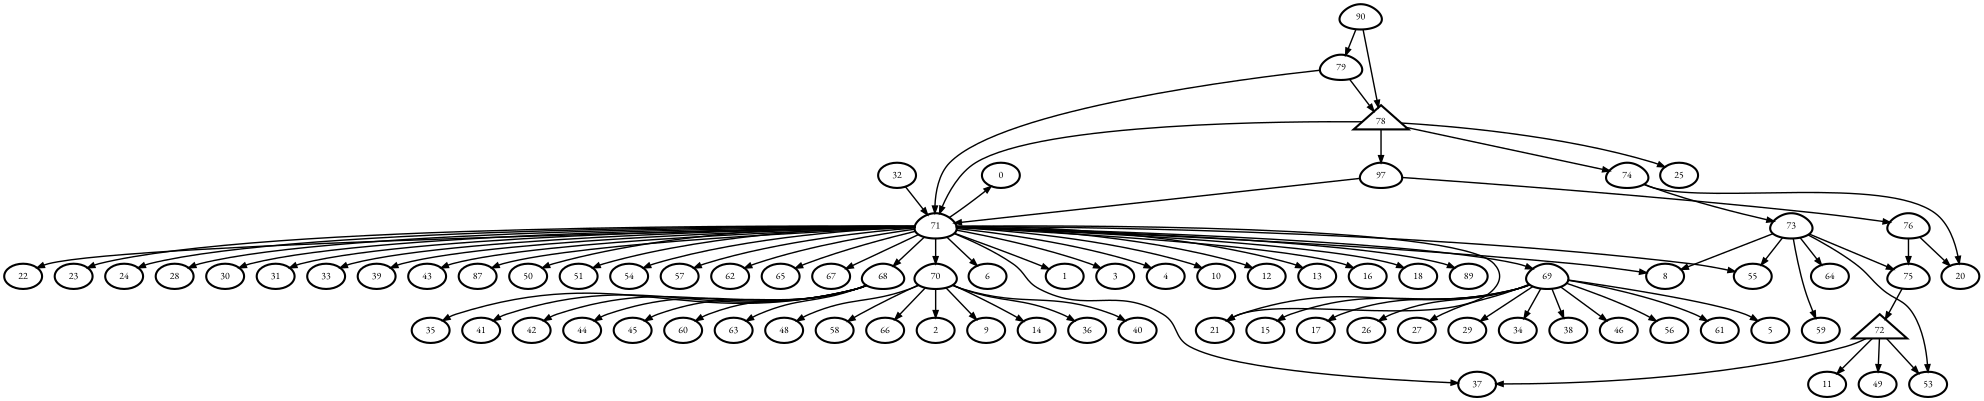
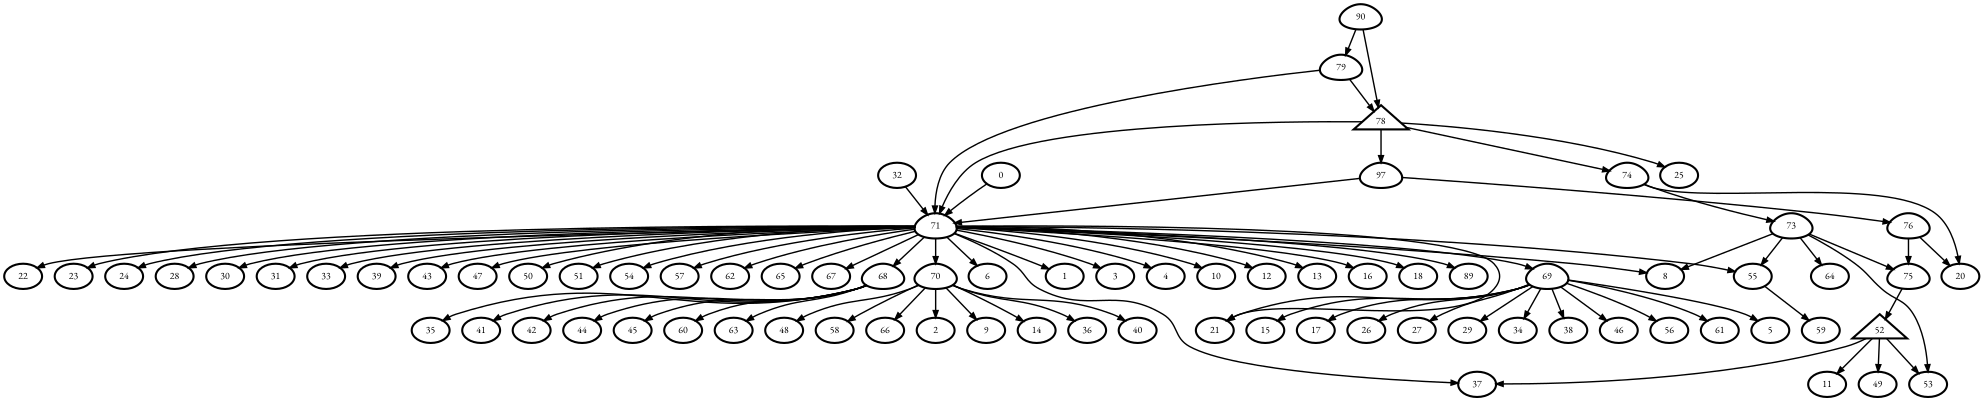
(967, 205) -> (968, 197)
(478, 276) -> (478, 276)
(1801, 276) -> (1784, 301)
(1880, 330) -> (1880, 330)
